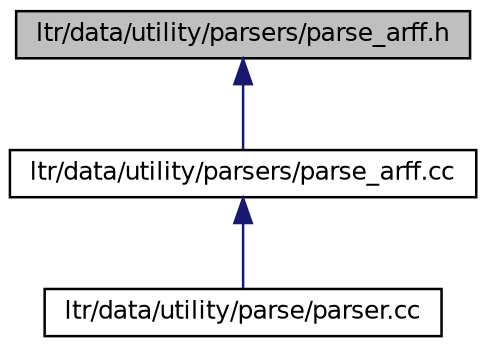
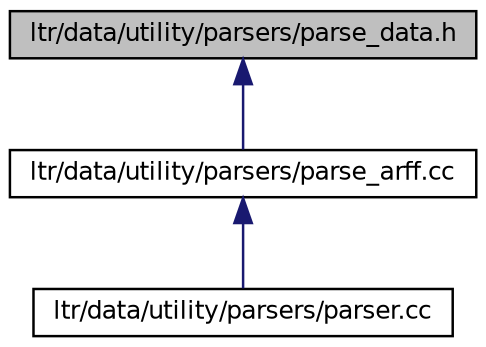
(243, 35) -> (243, 35)
(243, 313) -> (243, 313)
